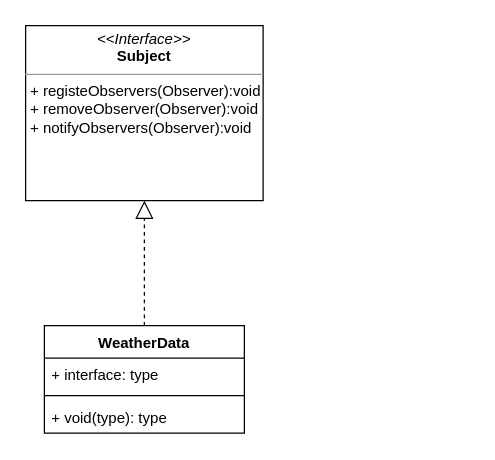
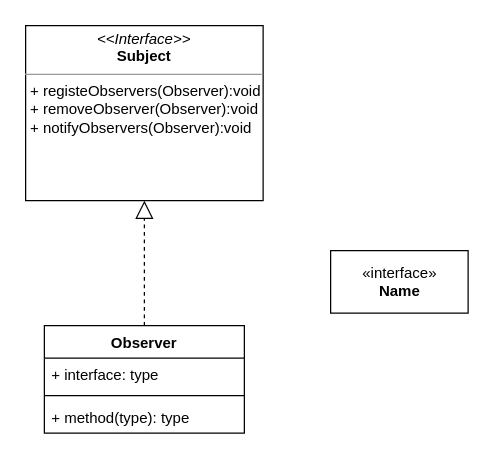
none -> (399, 282)
(144, 343) -> (144, 343)
(119, 418) -> (129, 418)
